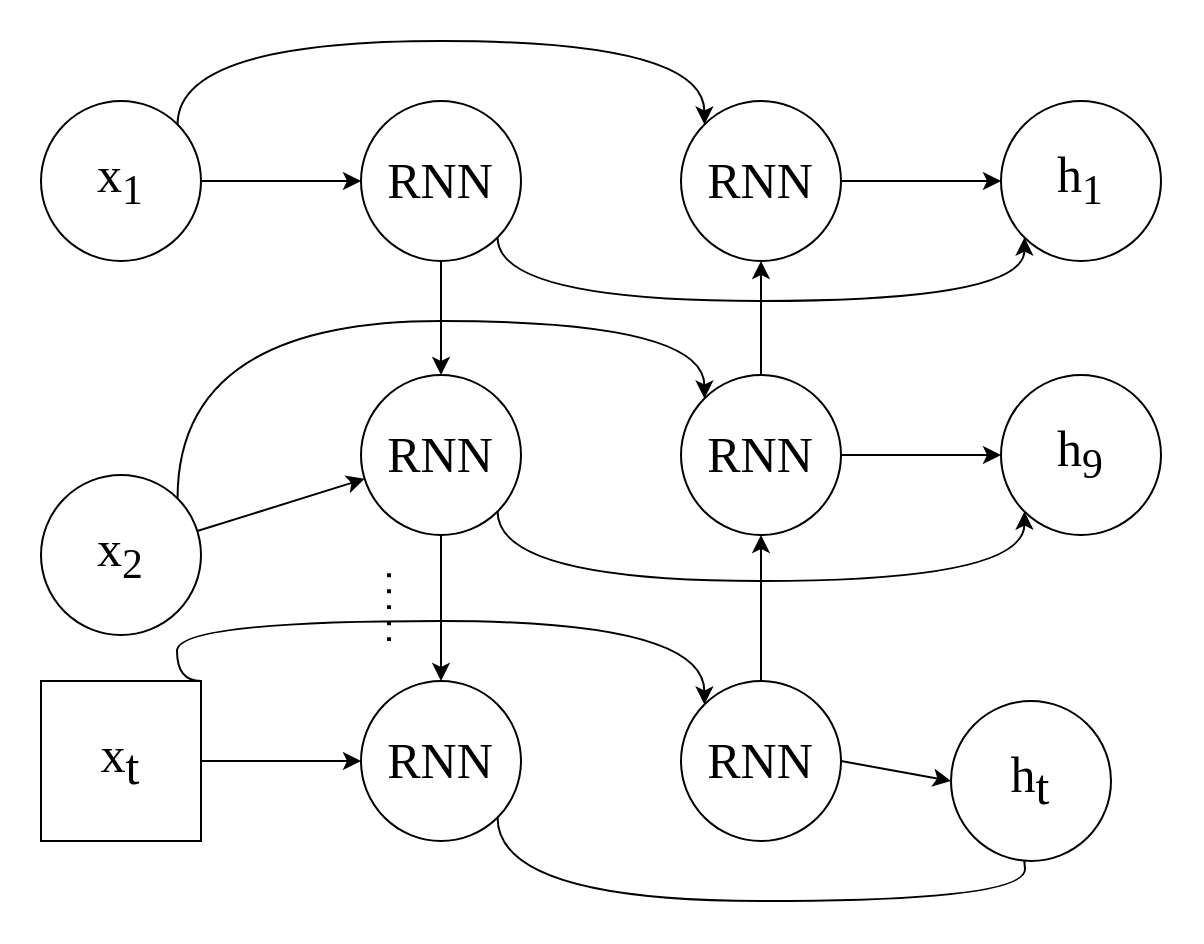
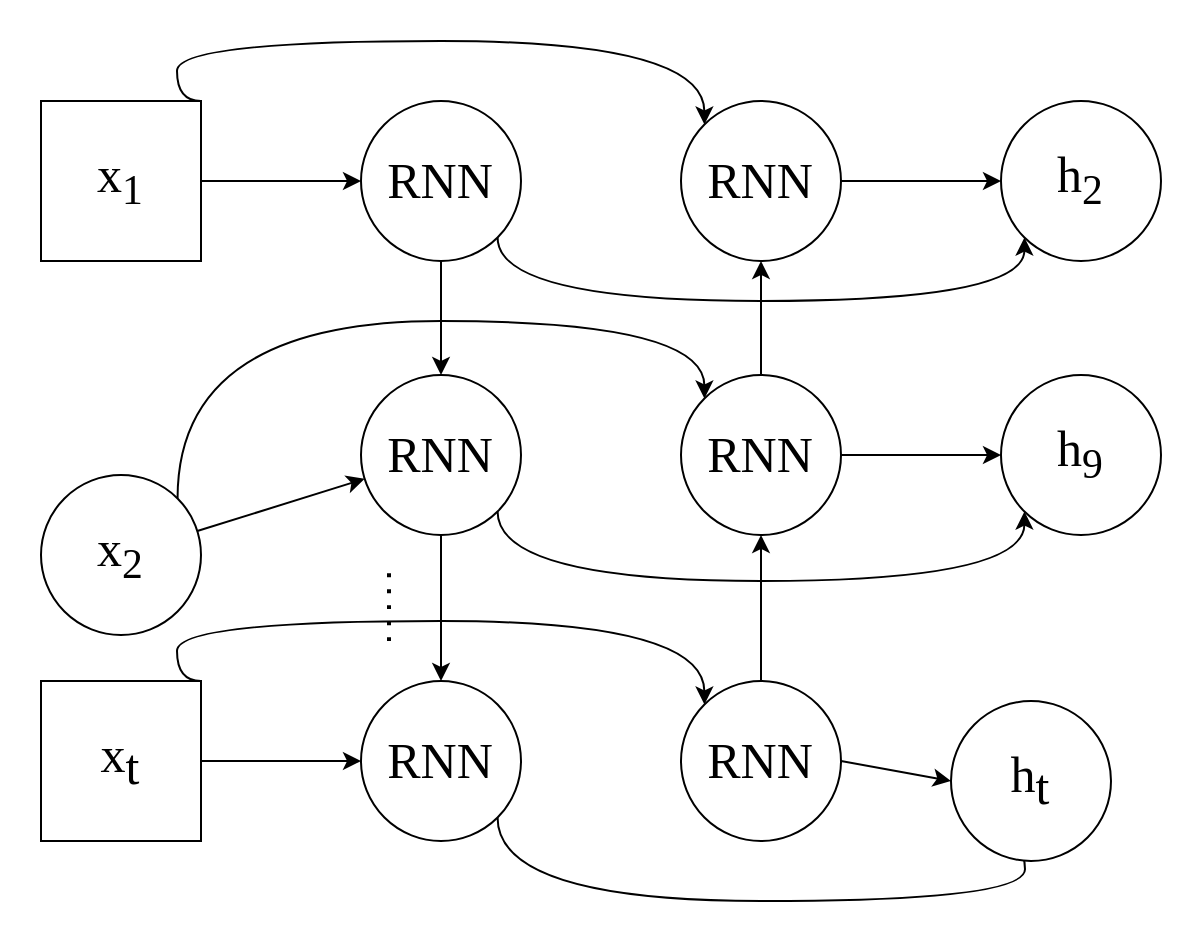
(121, 181) -> (121, 181)
(1081, 181) -> (1081, 181)
